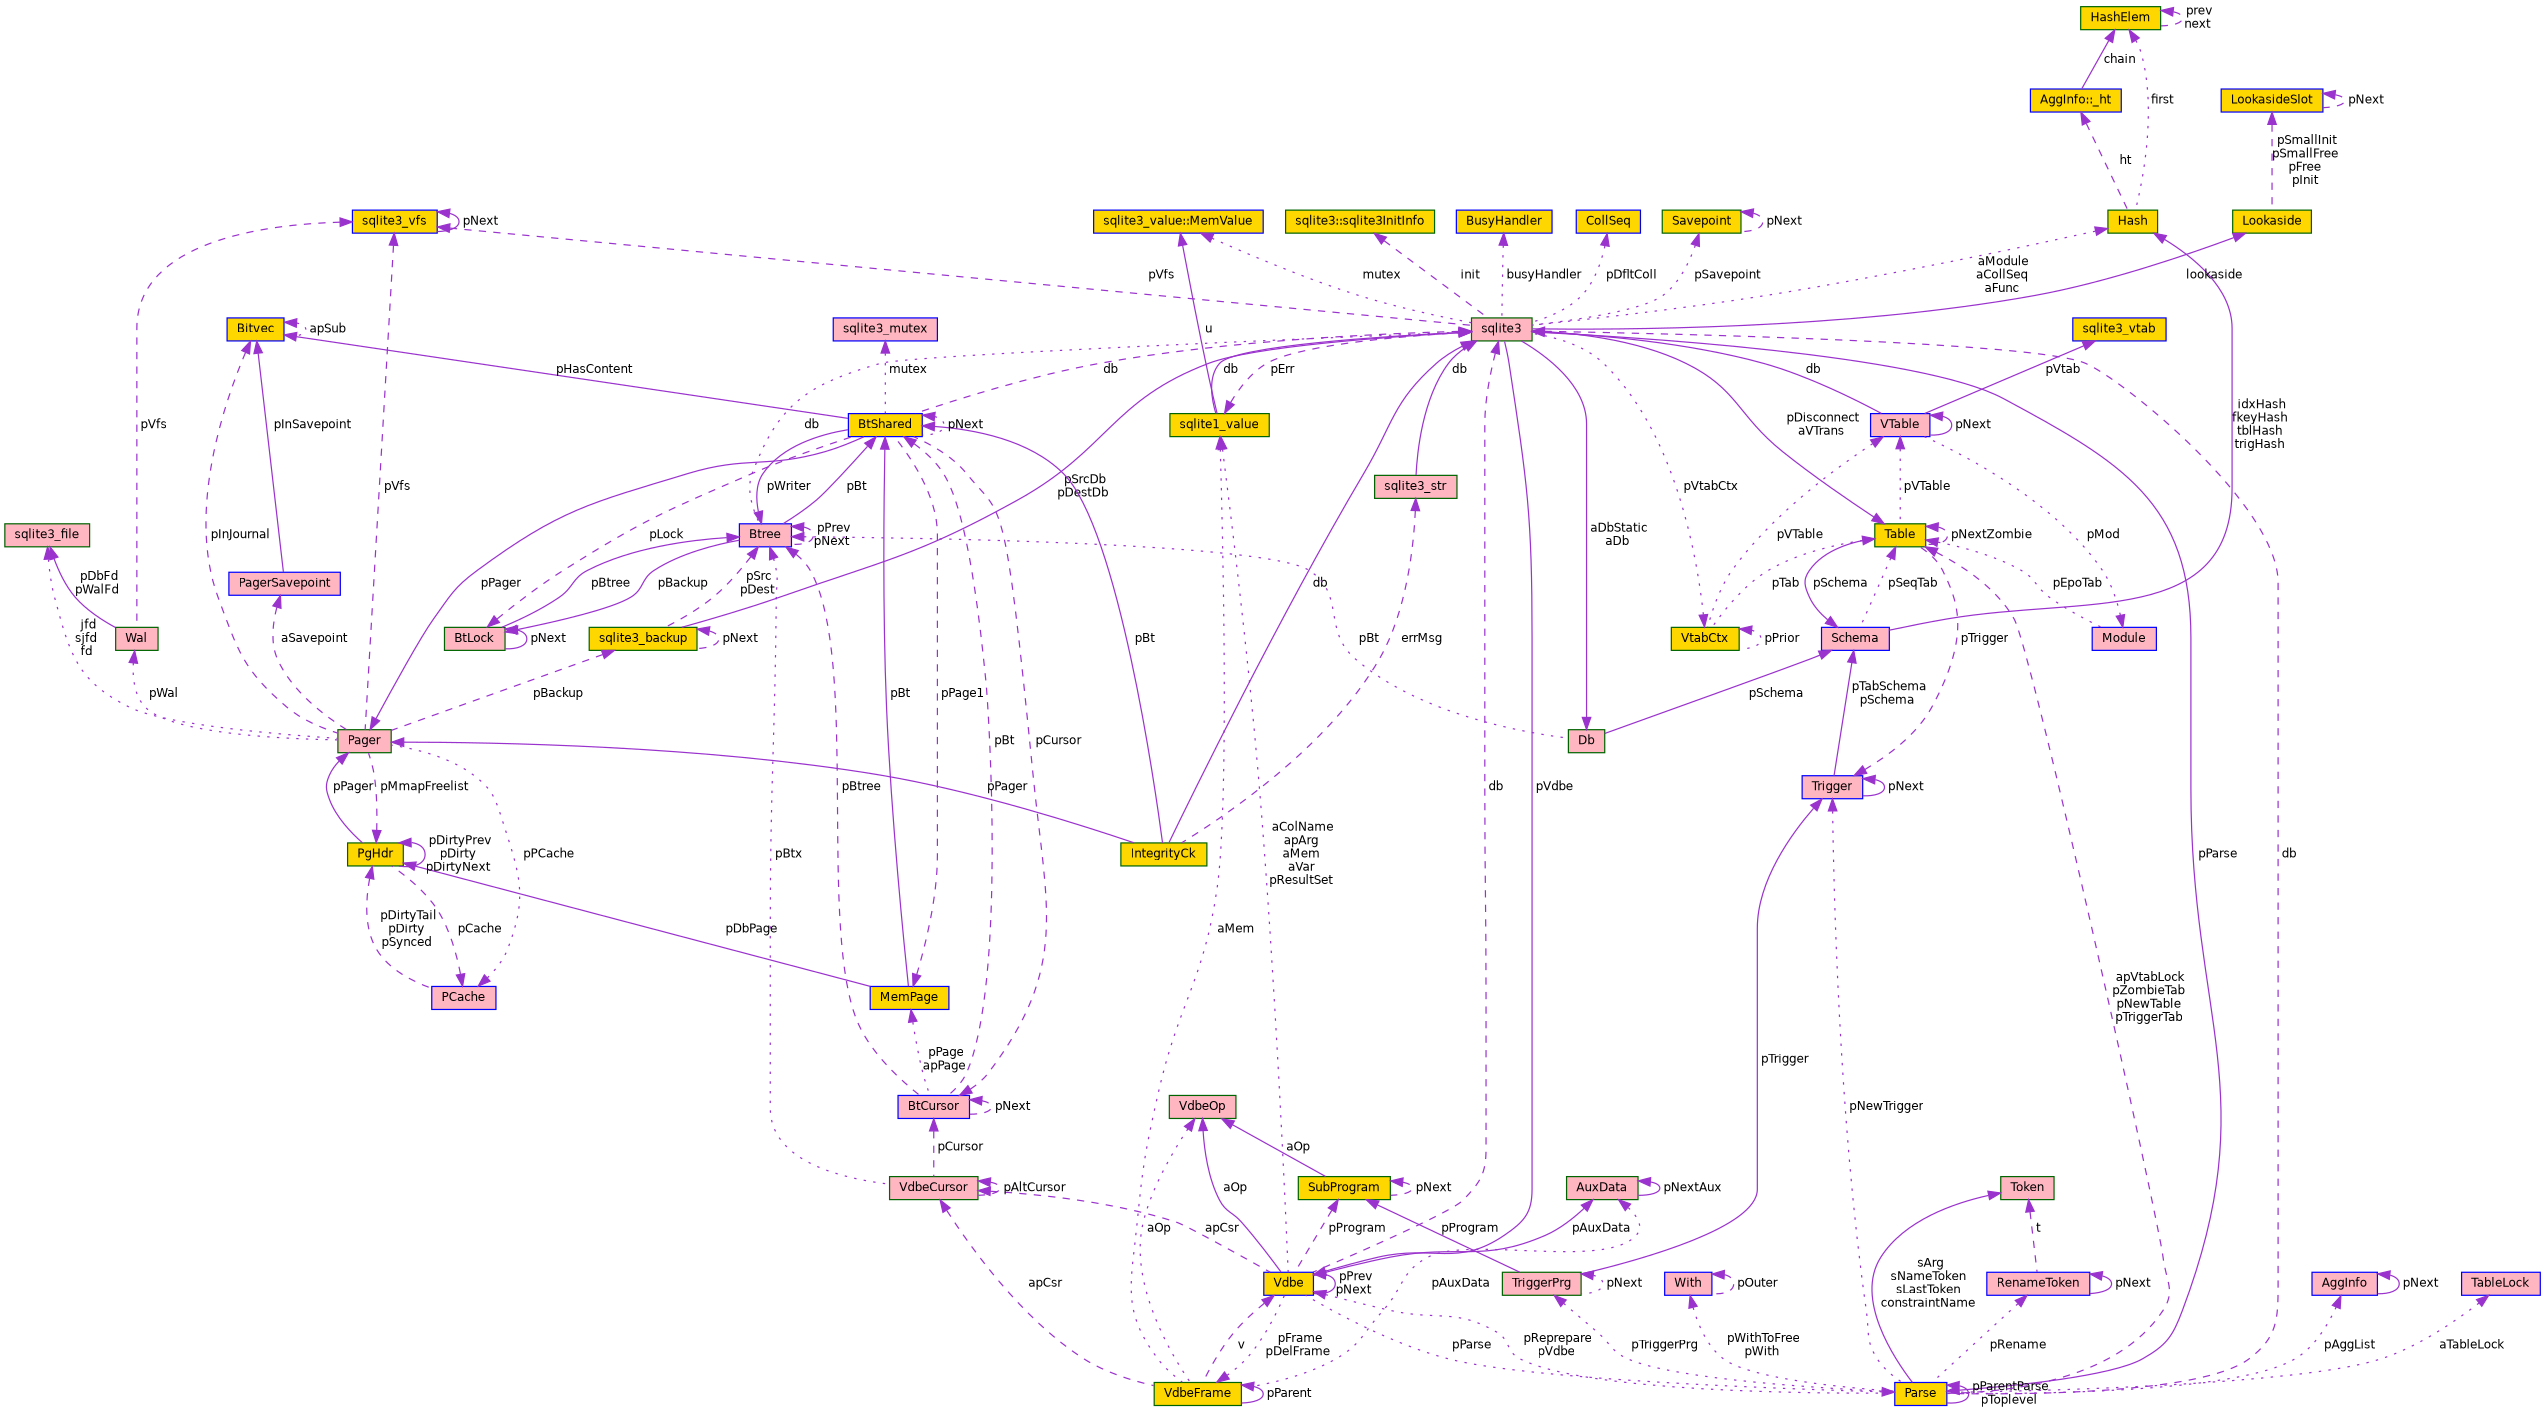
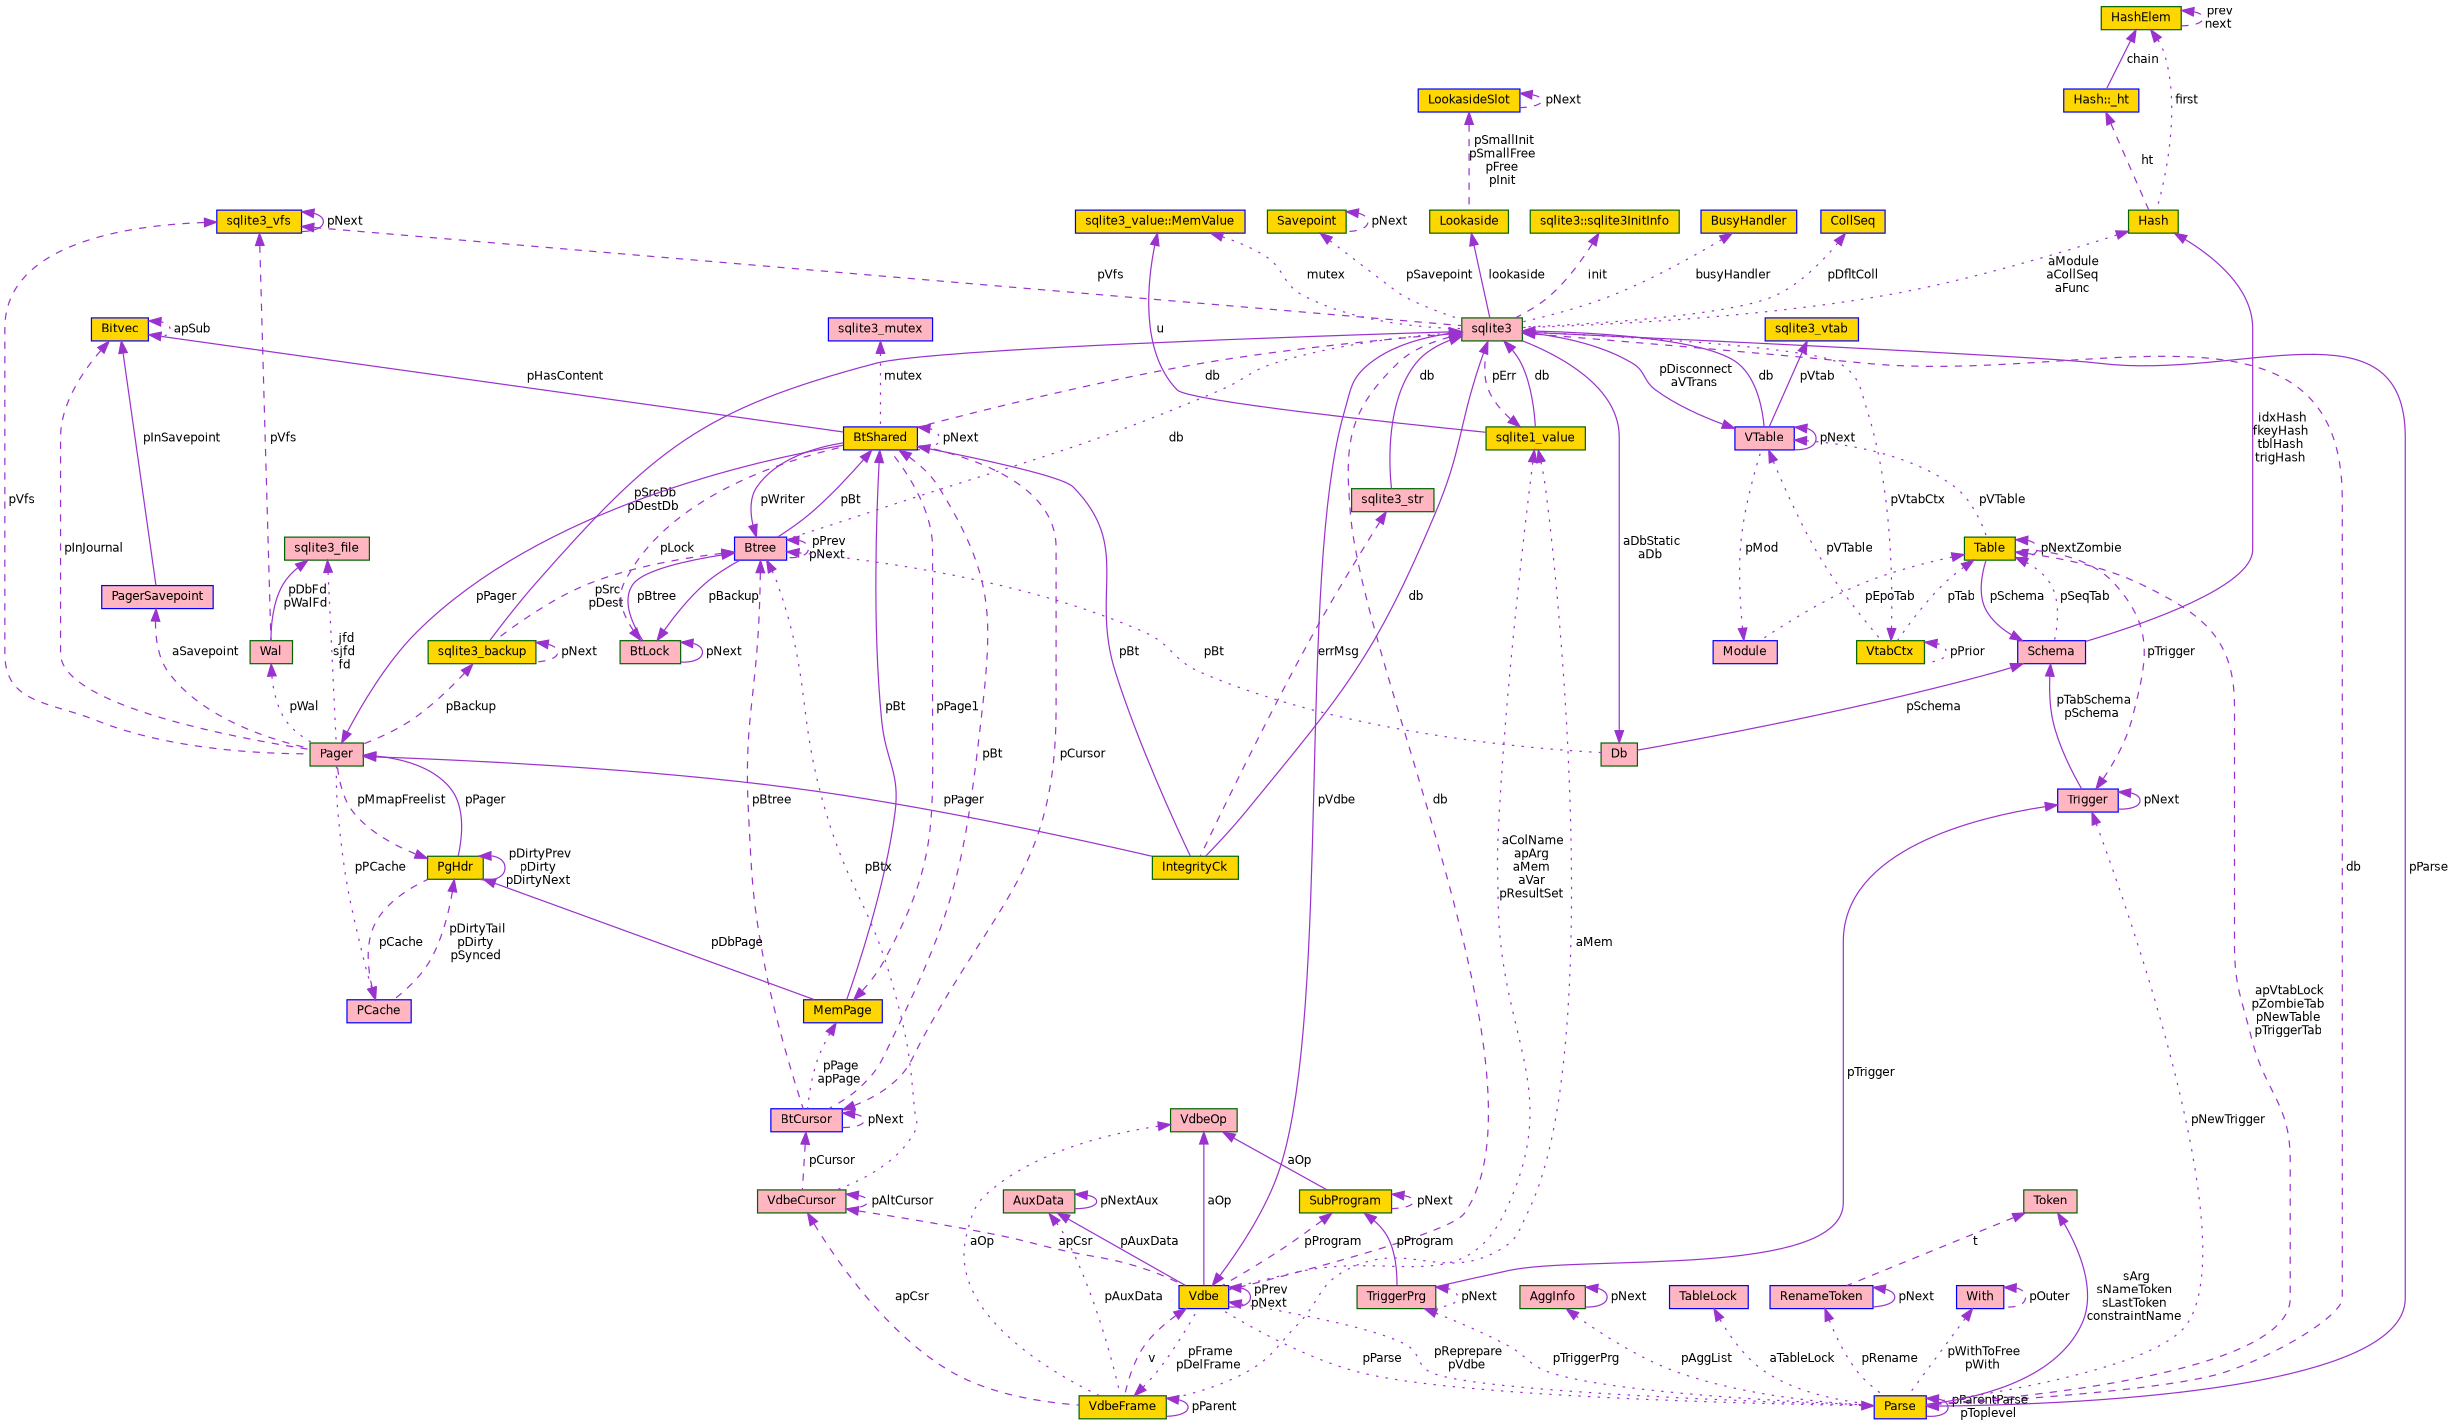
(2076, 101) -> (2101, 101)
(1722, 387) -> (1631, 362)
(2345, 1284) -> (1553, 1297)
